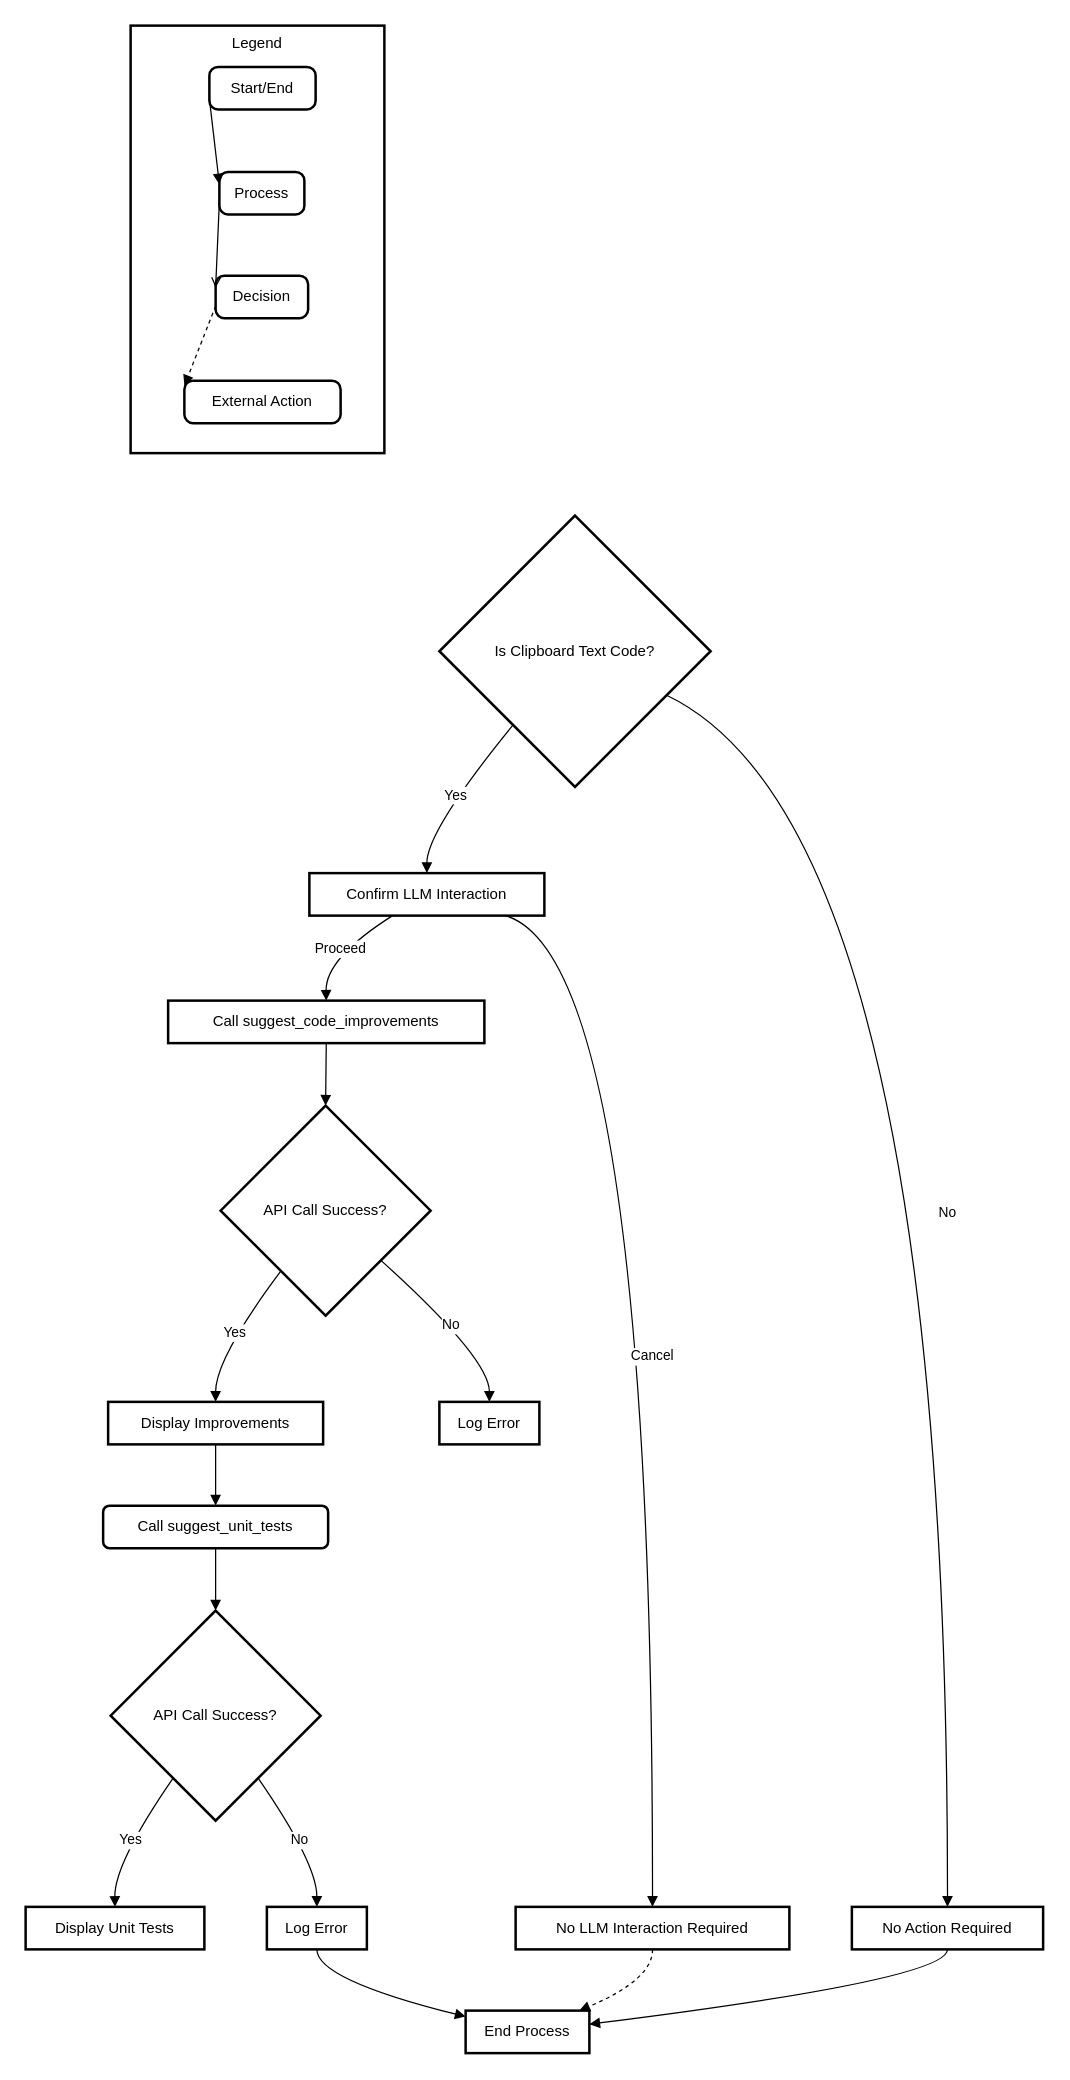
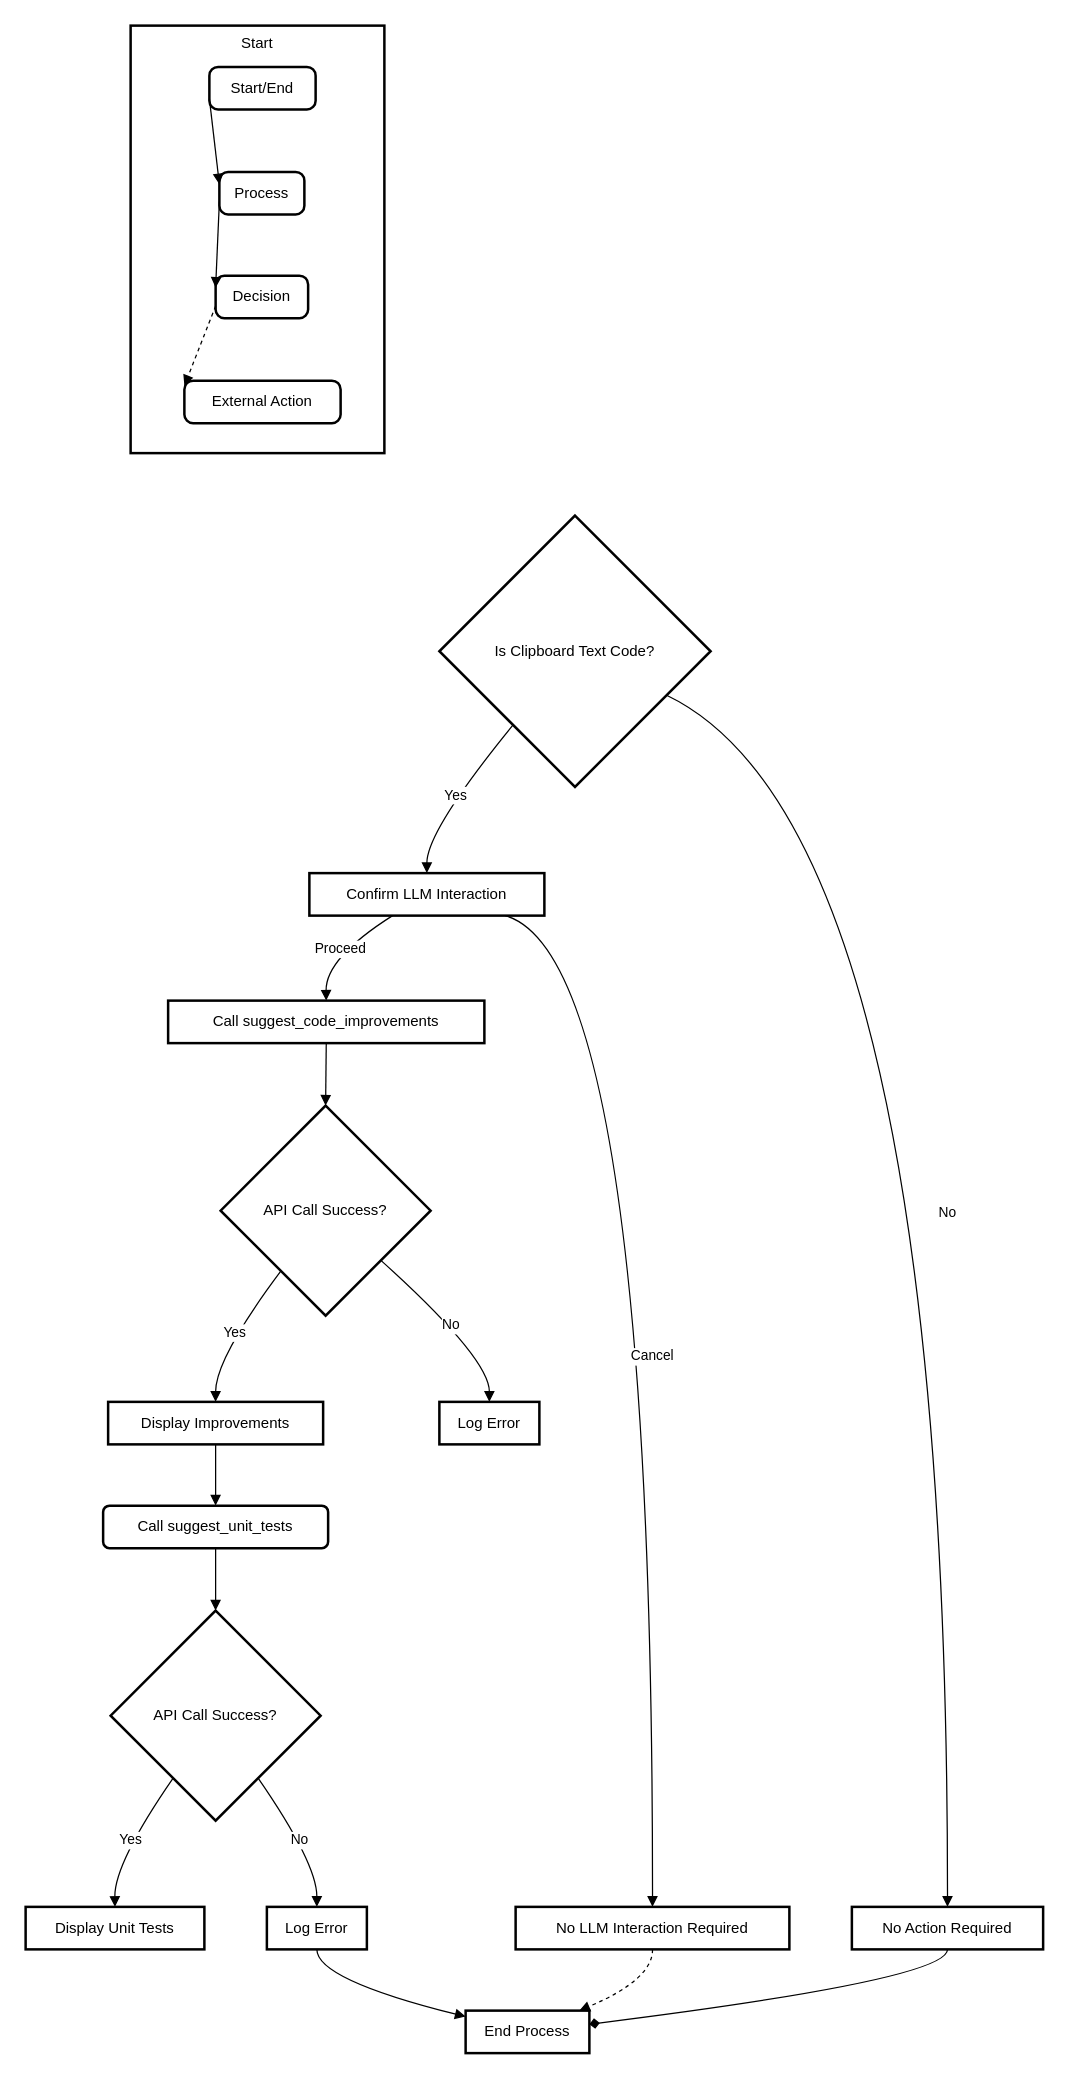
(258, 43) -> (258, 43)
(216, 279) -> (216, 276)
(600, 2023) -> (600, 2023)
